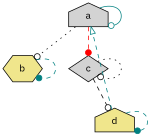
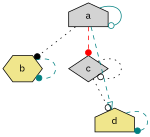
(58, 41) -> (58, 41)
(102, 72) -> (101, 66)
(100, 92) -> (100, 92)
